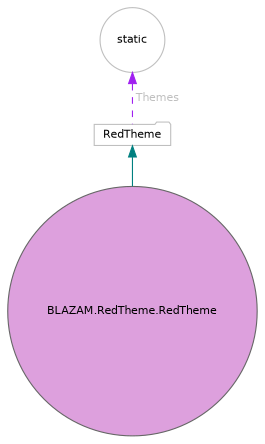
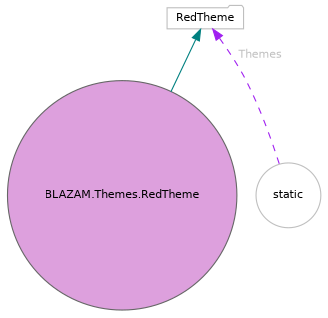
(132, 104) -> (255, 99)
(132, 311) -> (122, 195)
